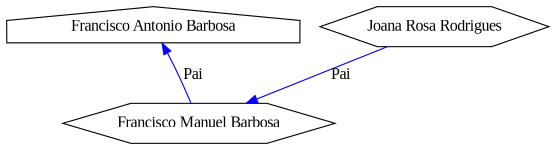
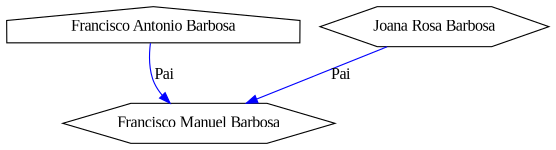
(434, 27) -> (434, 27)
(180, 78) -> (151, 71)
